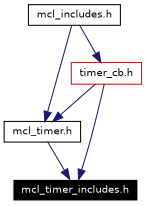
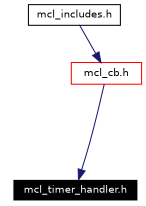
(106, 73) -> (106, 73)
(42, 132) -> none
(75, 190) -> (75, 190)
